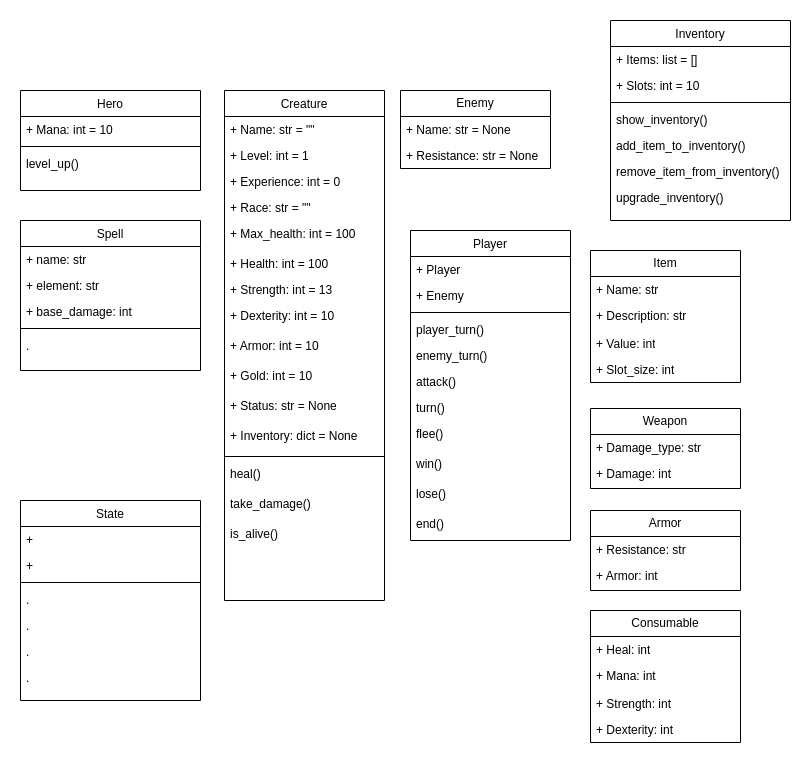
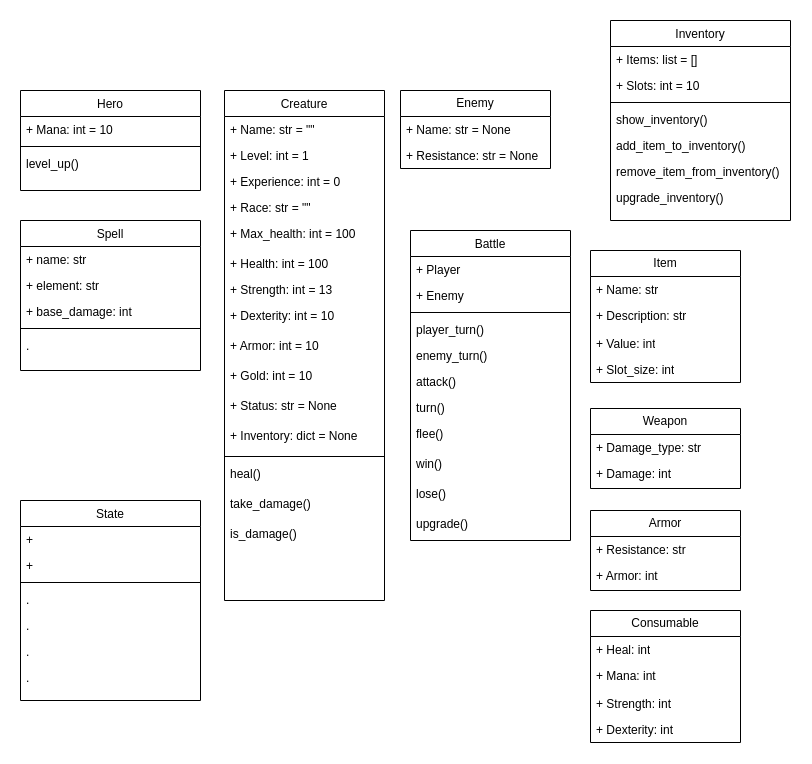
(490, 244) -> (490, 244)
(433, 524) -> (446, 524)
(259, 534) -> (265, 534)
